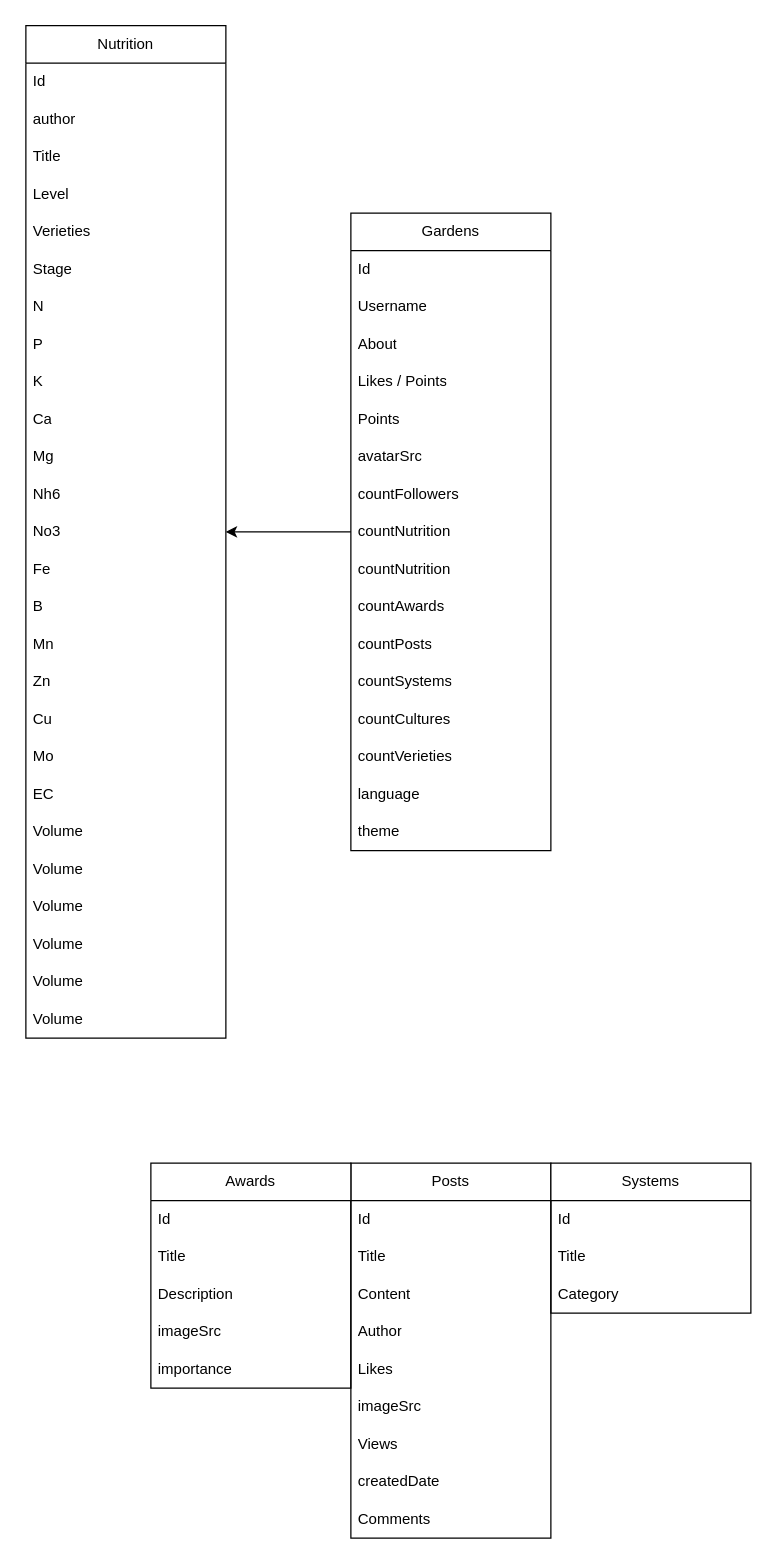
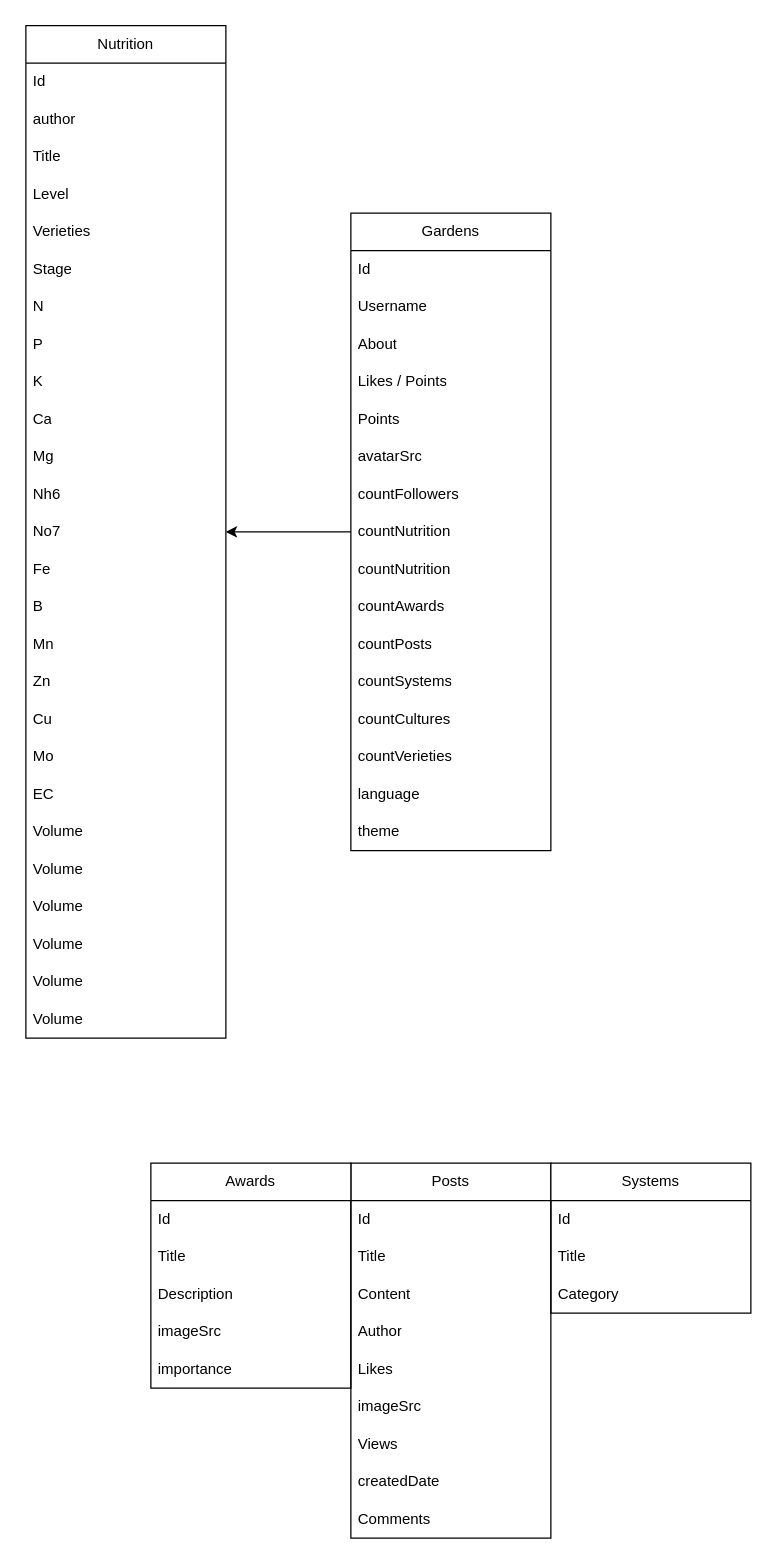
(46, 532) -> (46, 532)
